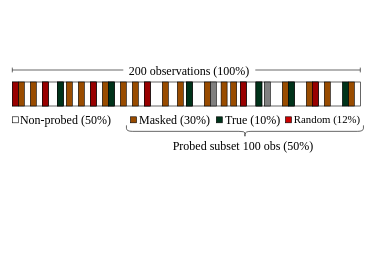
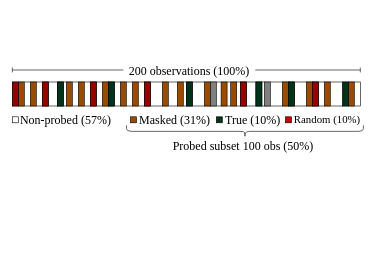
(66, 119) -> (66, 119)
(175, 119) -> (175, 119)
(327, 119) -> (327, 119)
